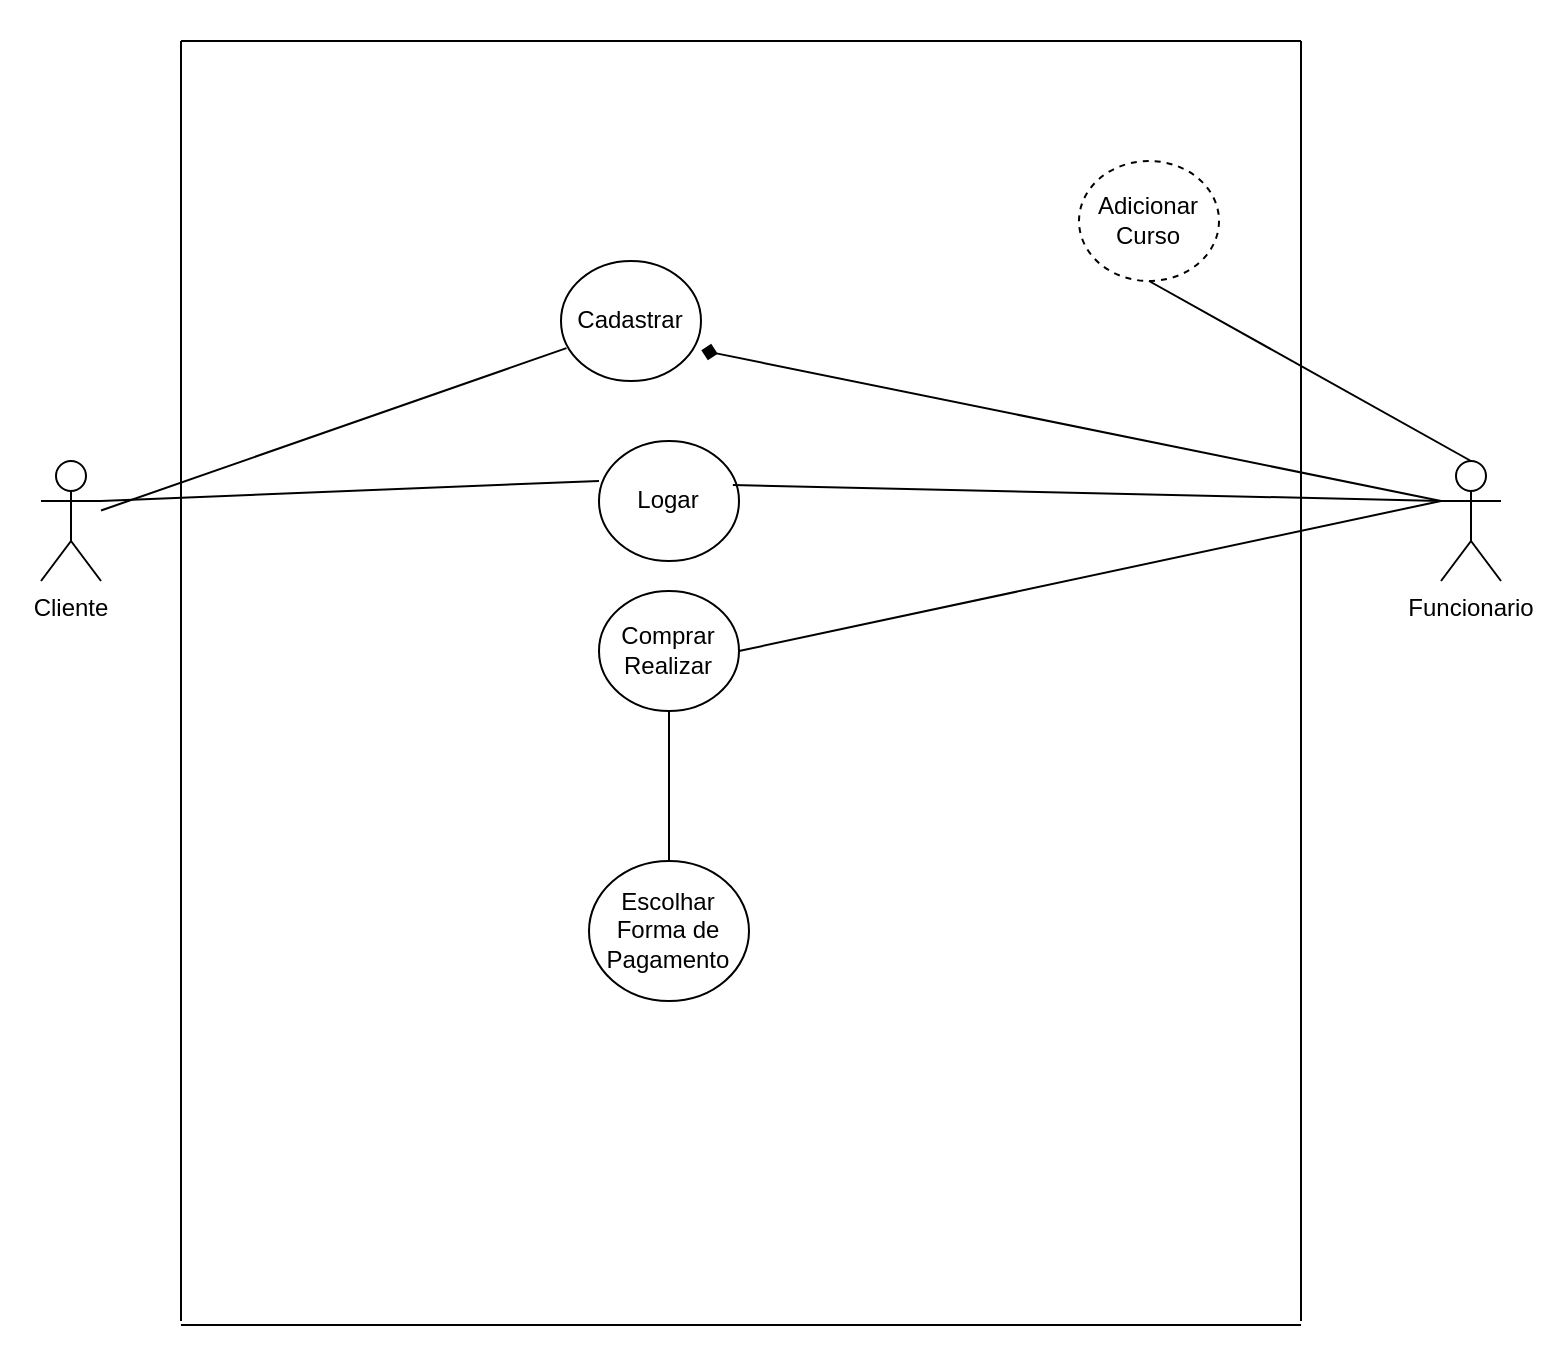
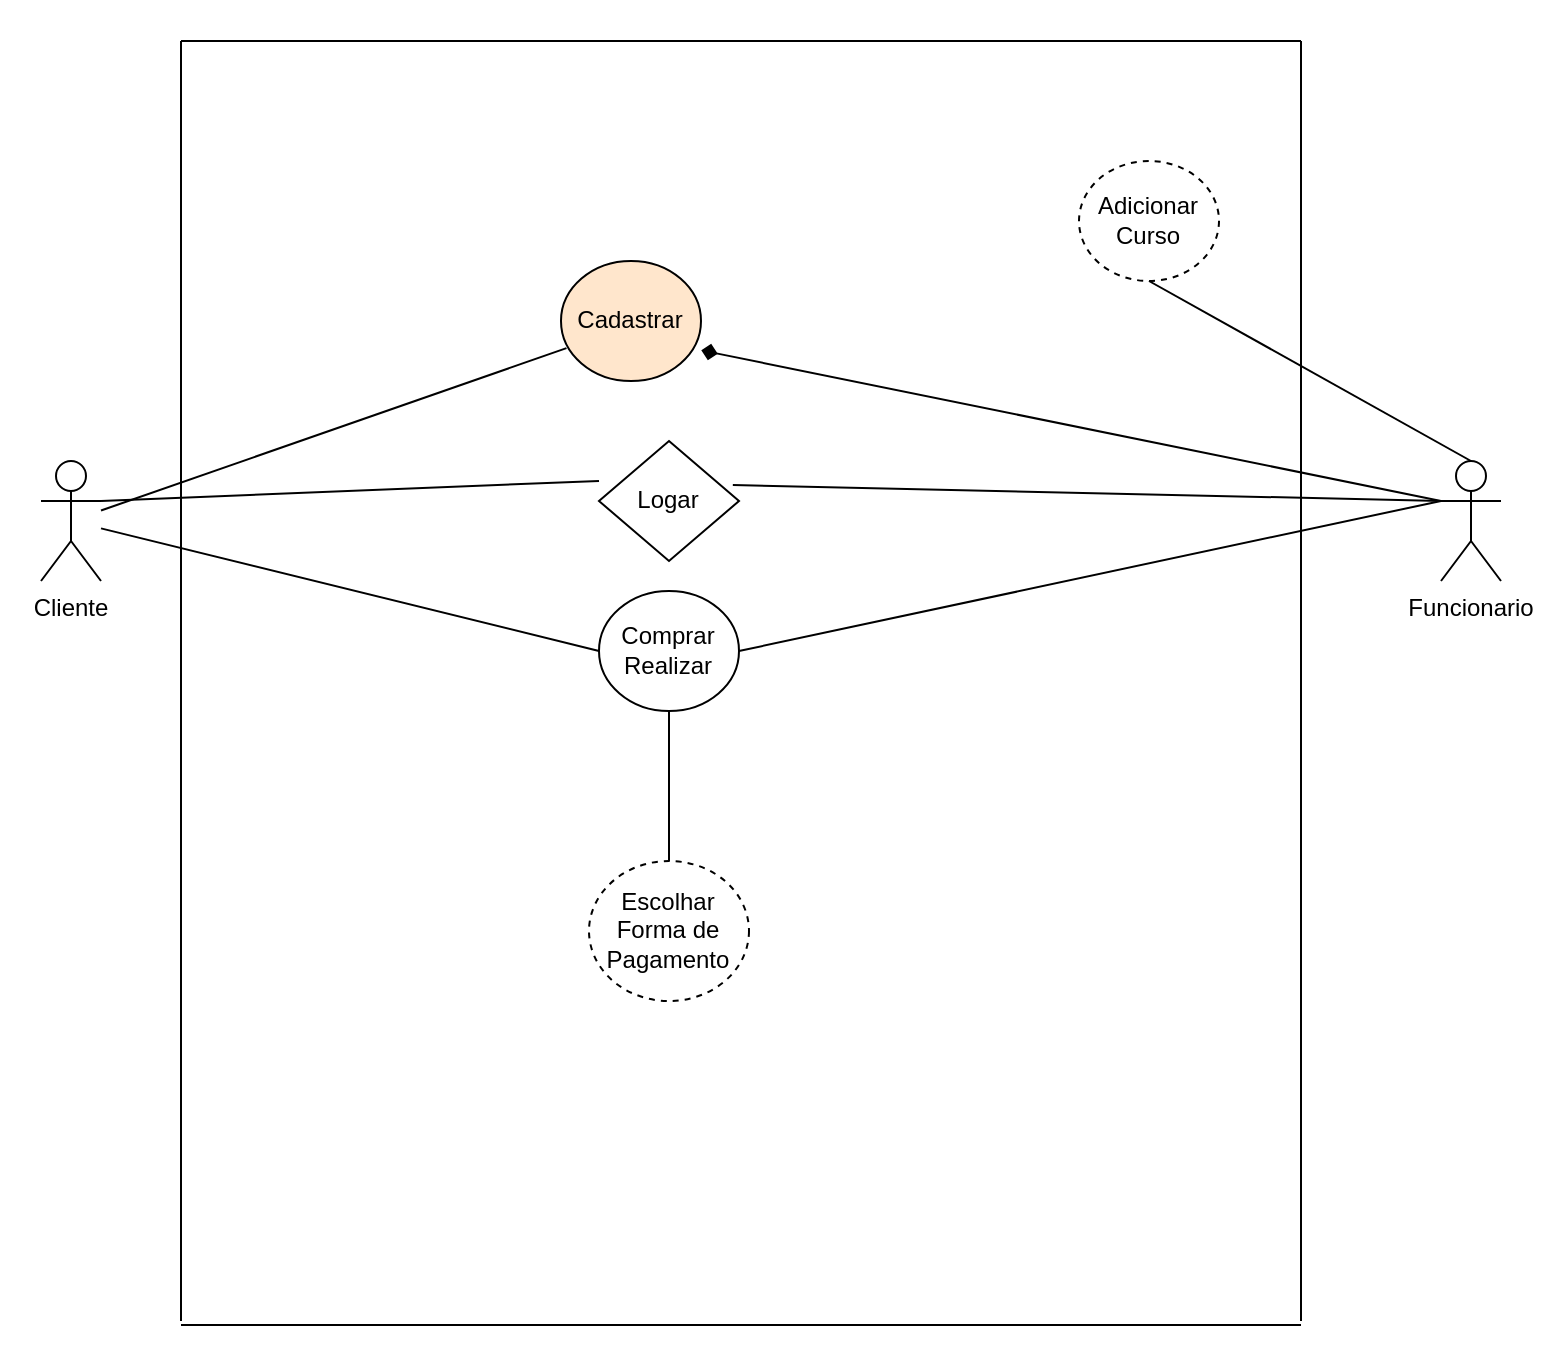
(631, 321) -> (631, 321)
(669, 501) -> (669, 501)
none -> (350, 590)
(669, 931) -> (669, 931)
